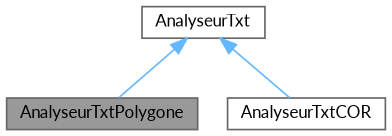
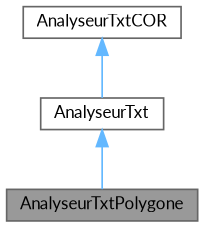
(261, 74) -> (102, 77)
